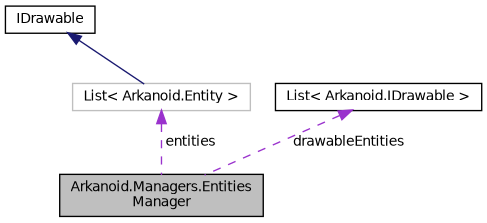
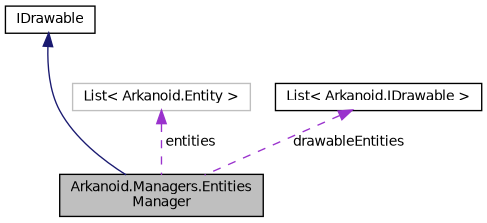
(112, 62) -> (67, 122)
